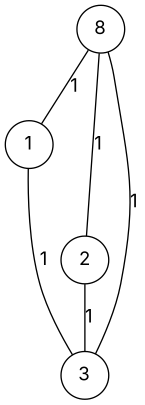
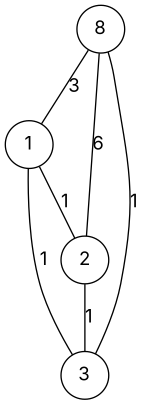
(75, 87) -> (75, 87)
(99, 145) -> (99, 145)
none -> (57, 202)
